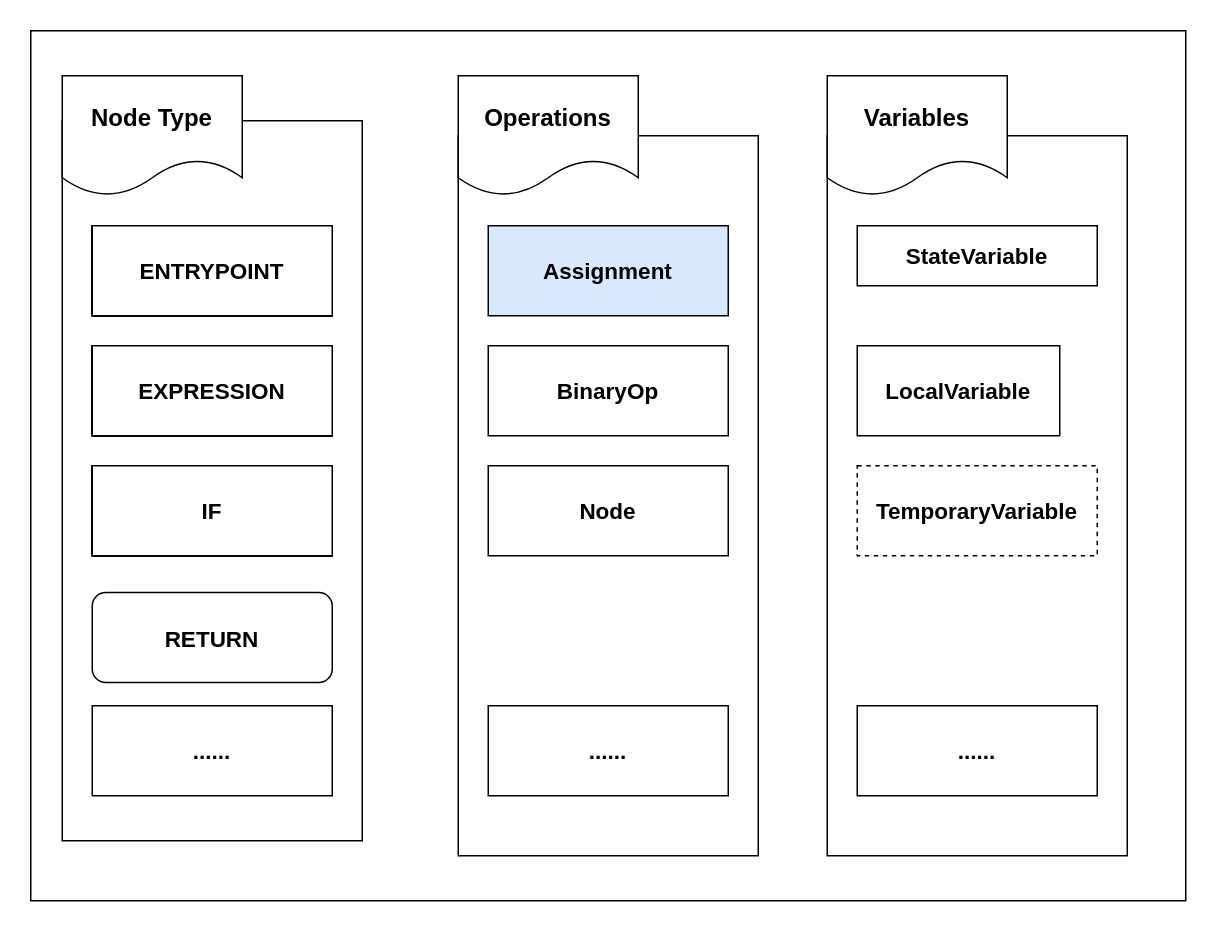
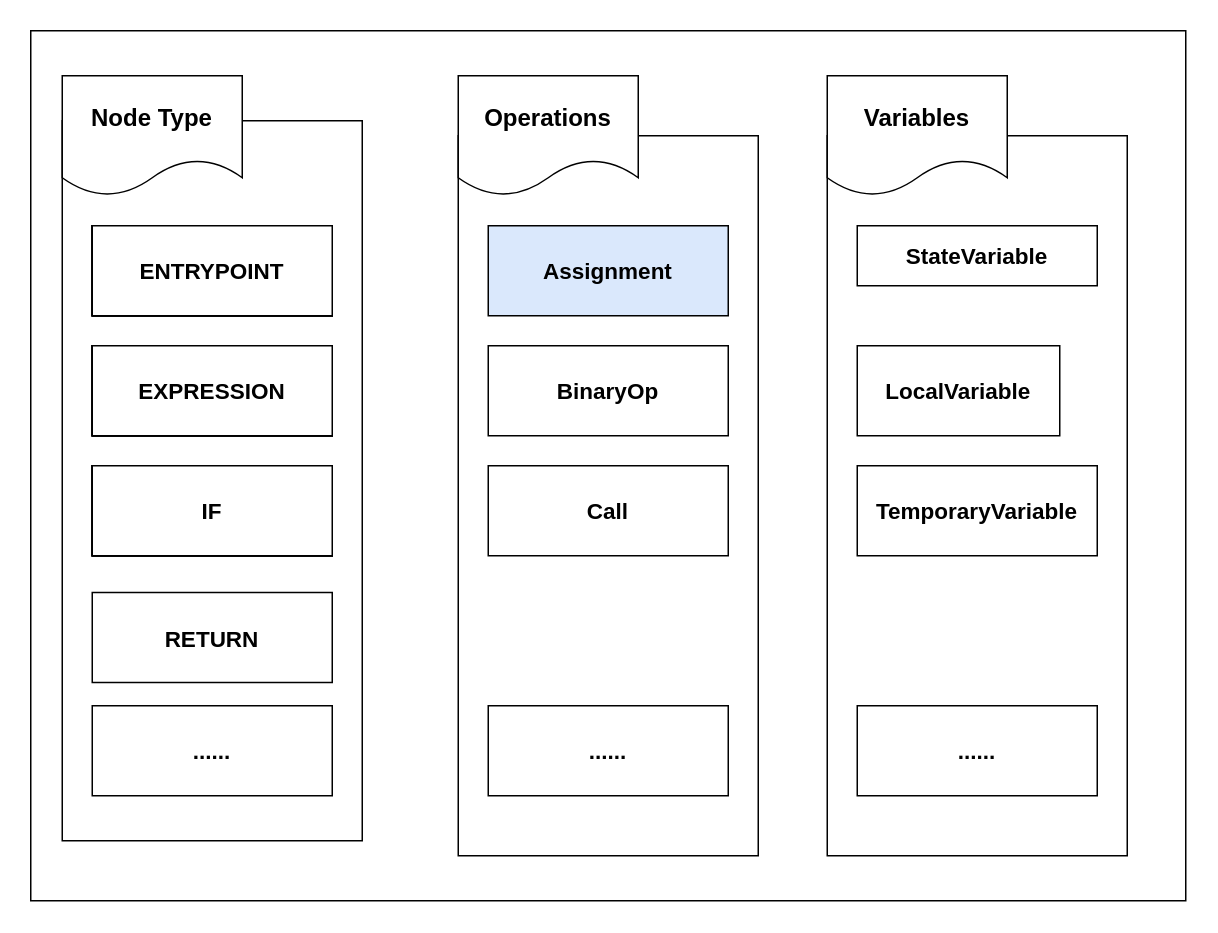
(608, 511) -> (608, 511)
(977, 511) -> (977, 511)
(212, 638) -> (212, 638)
